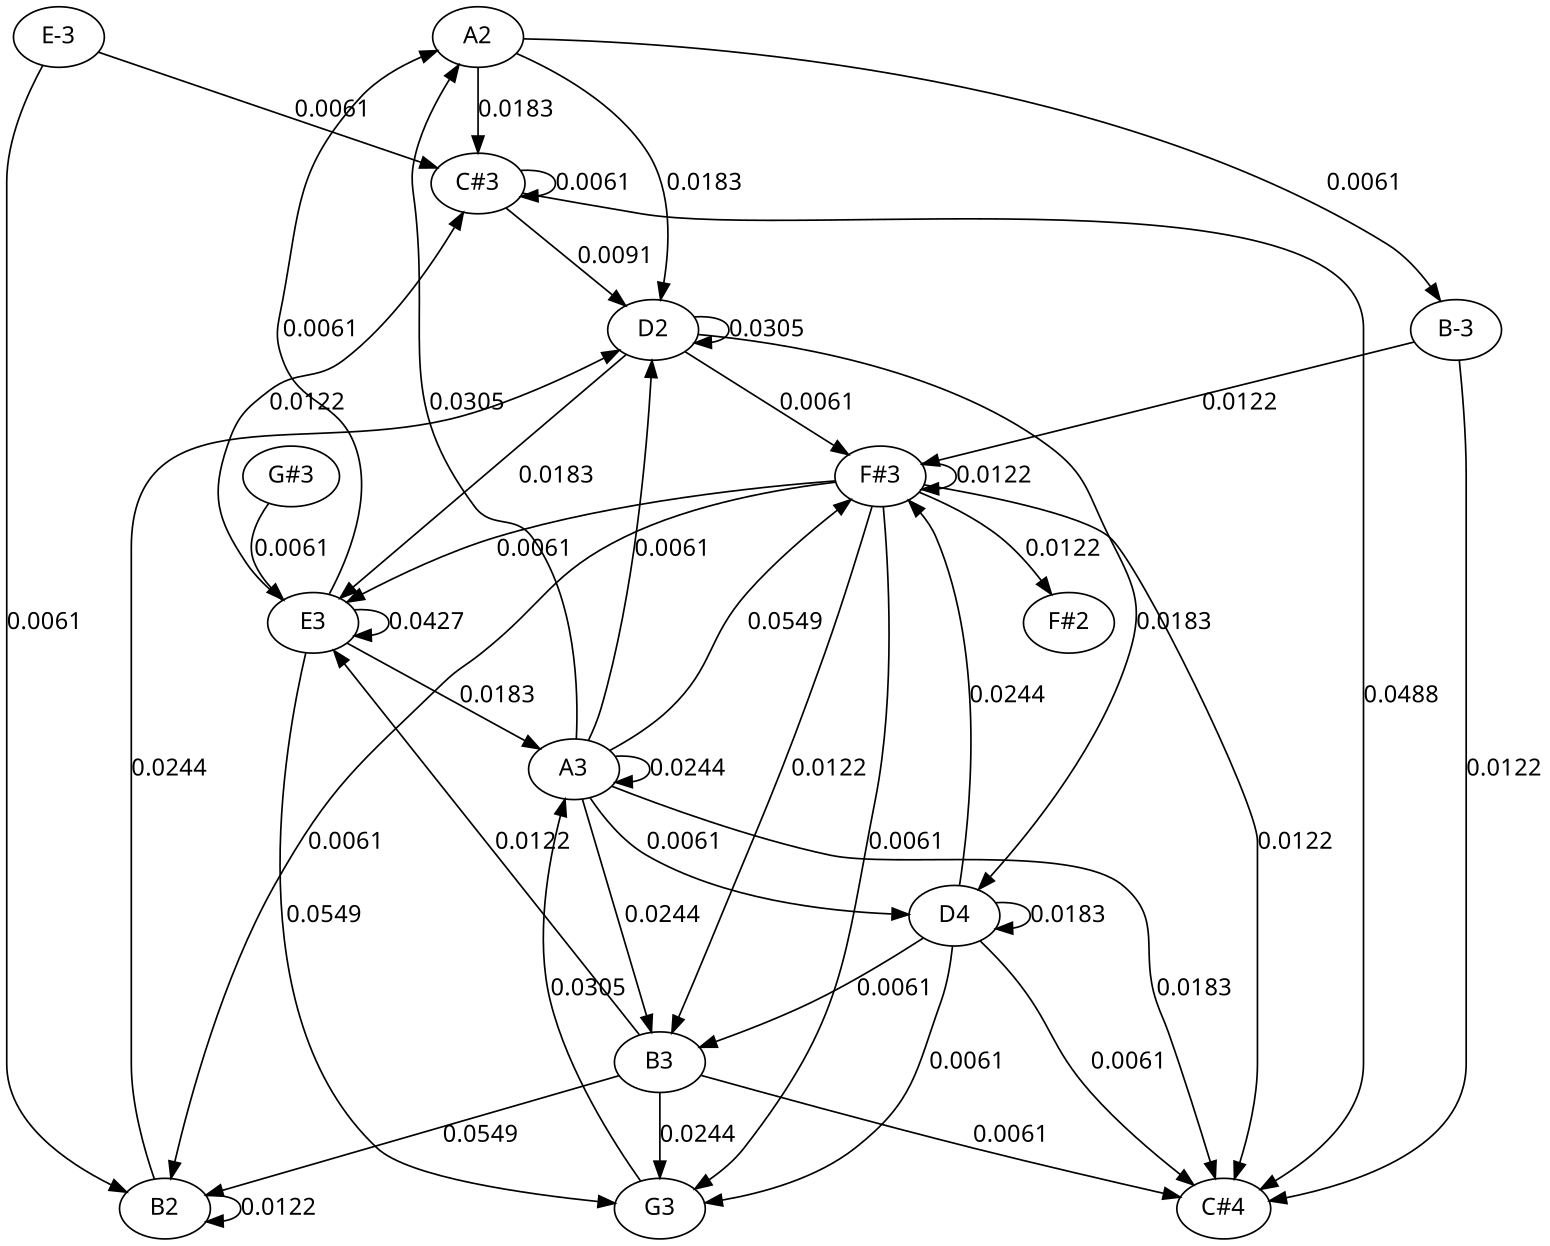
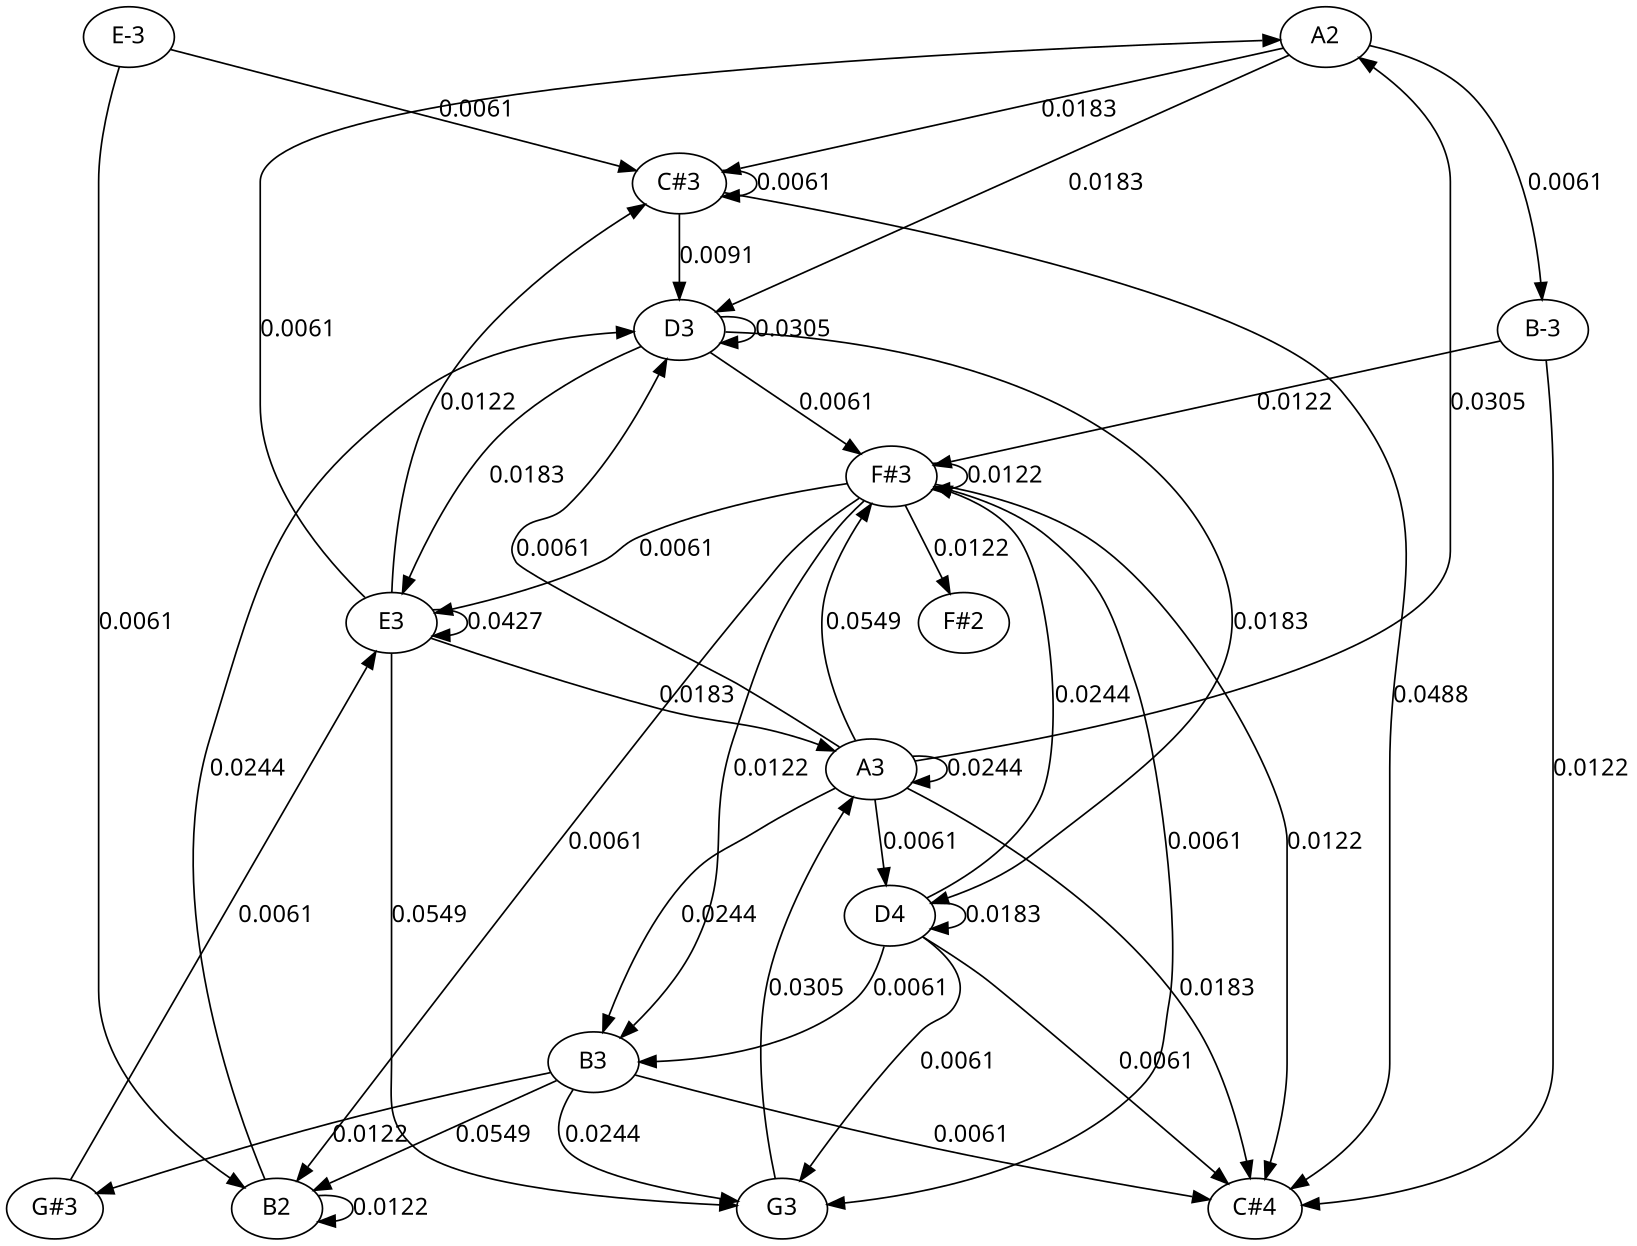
(653, 330) -> (679, 330)
(492, 849) -> (319, 1127)
